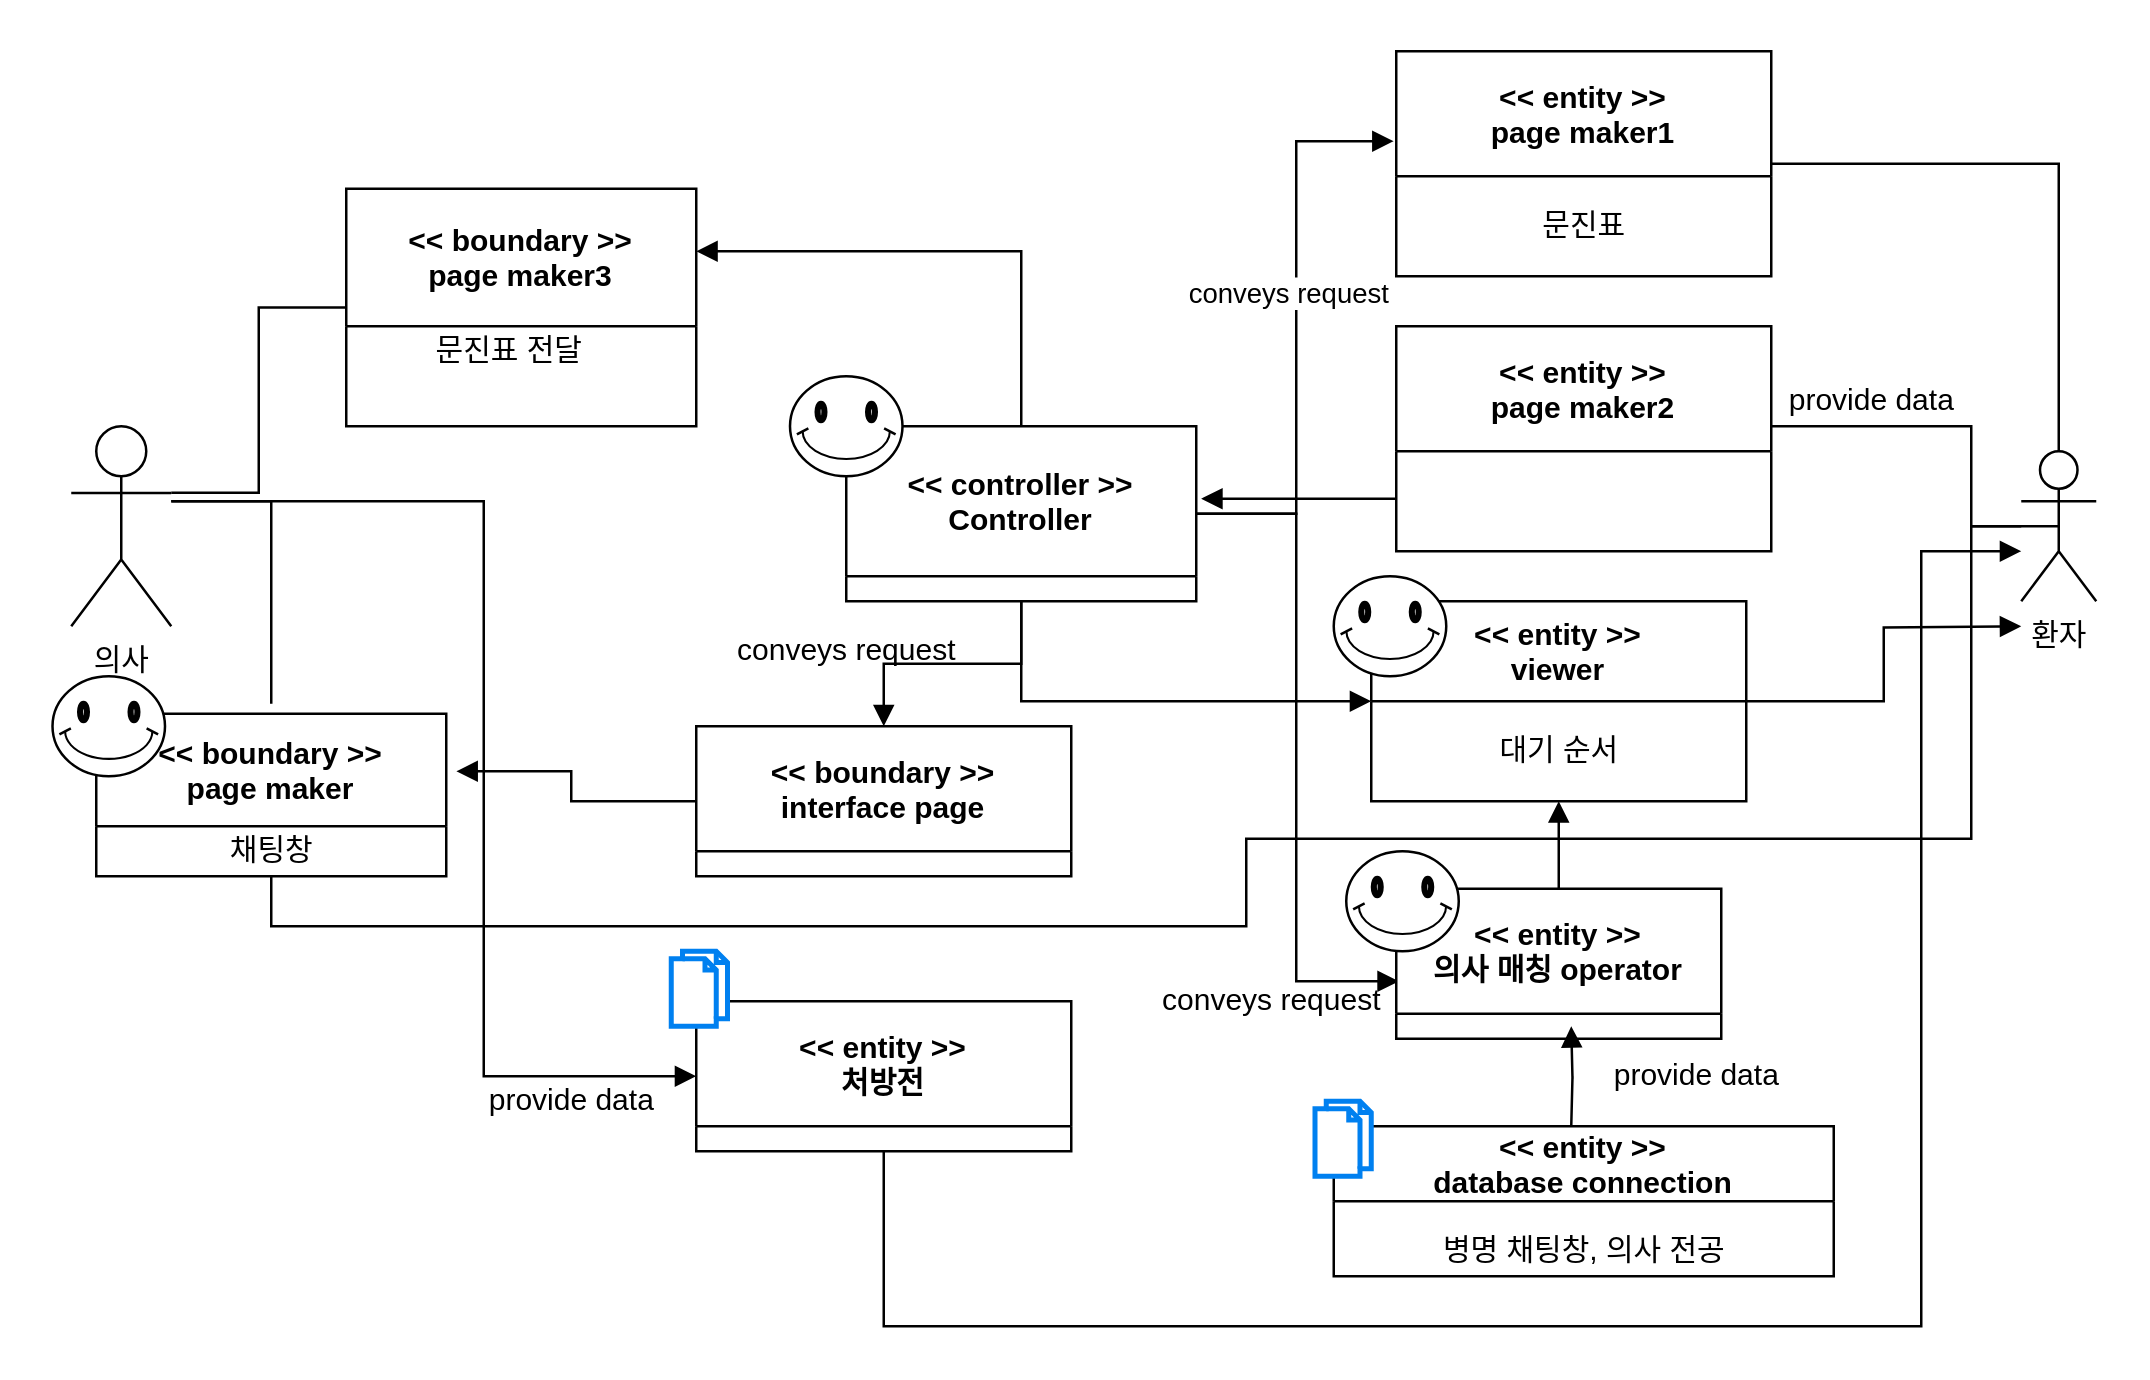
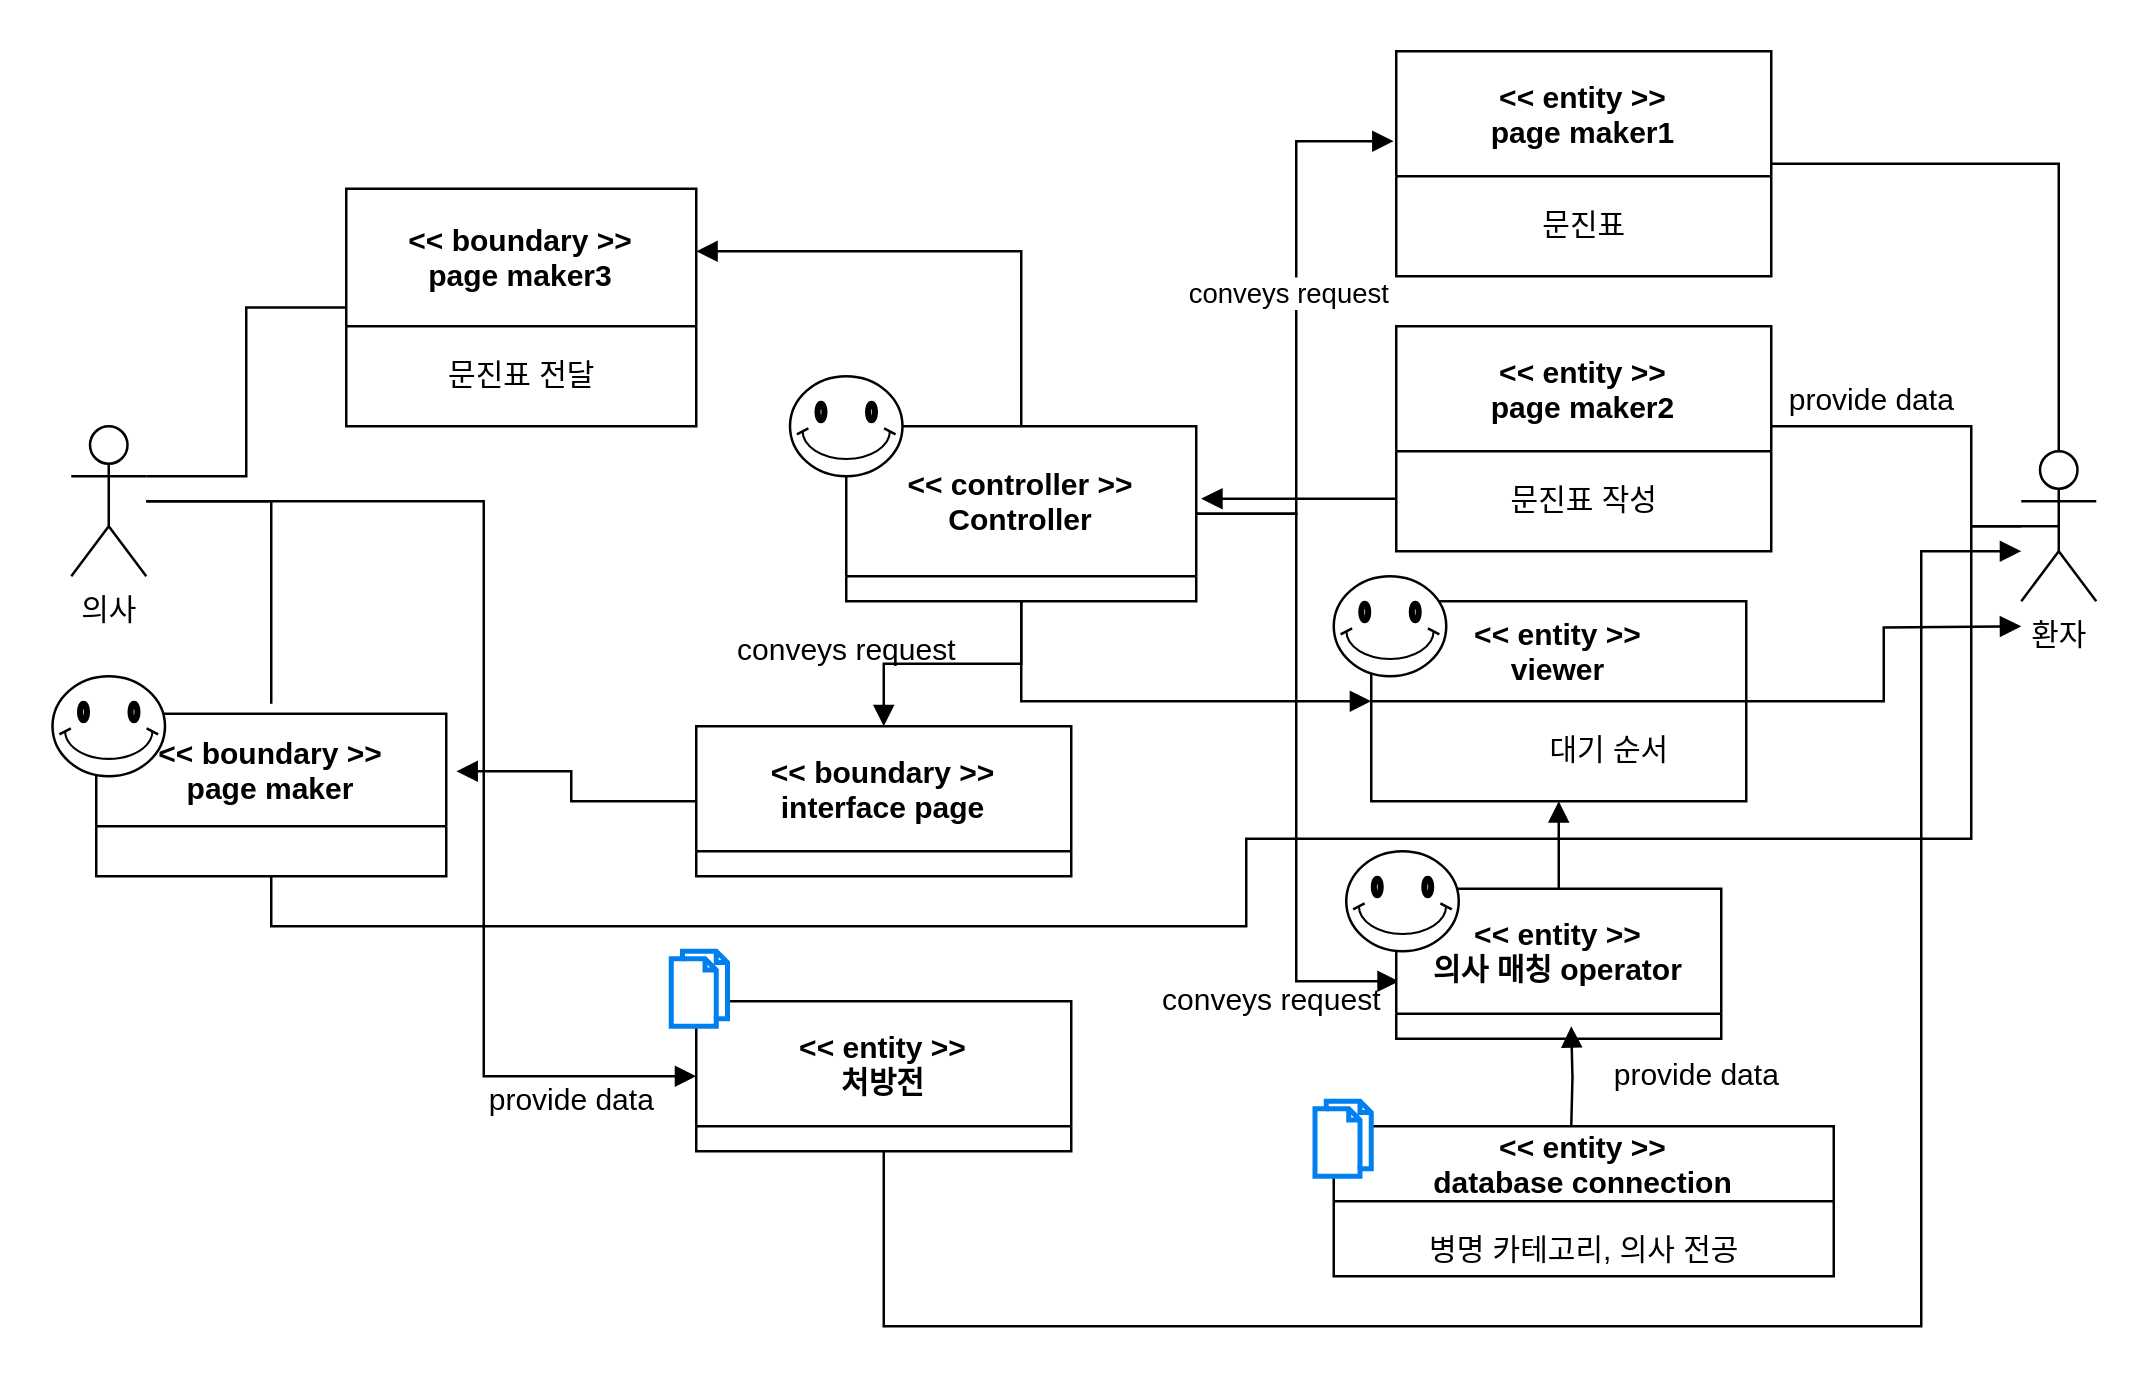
(509, 351) -> (521, 376)
none -> (1584, 501)
(121, 526) -> (109, 501)
(1559, 751) -> (1609, 751)
(271, 851) -> none
(1585, 1251) -> (1585, 1251)
